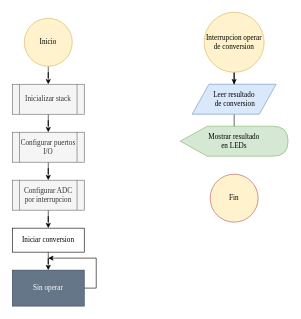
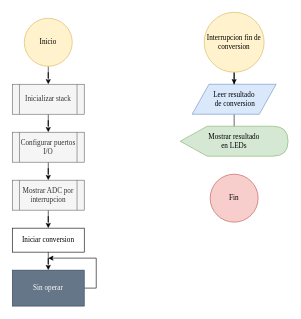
(234, 42) -> (234, 42)
(48, 195) -> (48, 195)
(234, 198) -> (234, 198)
